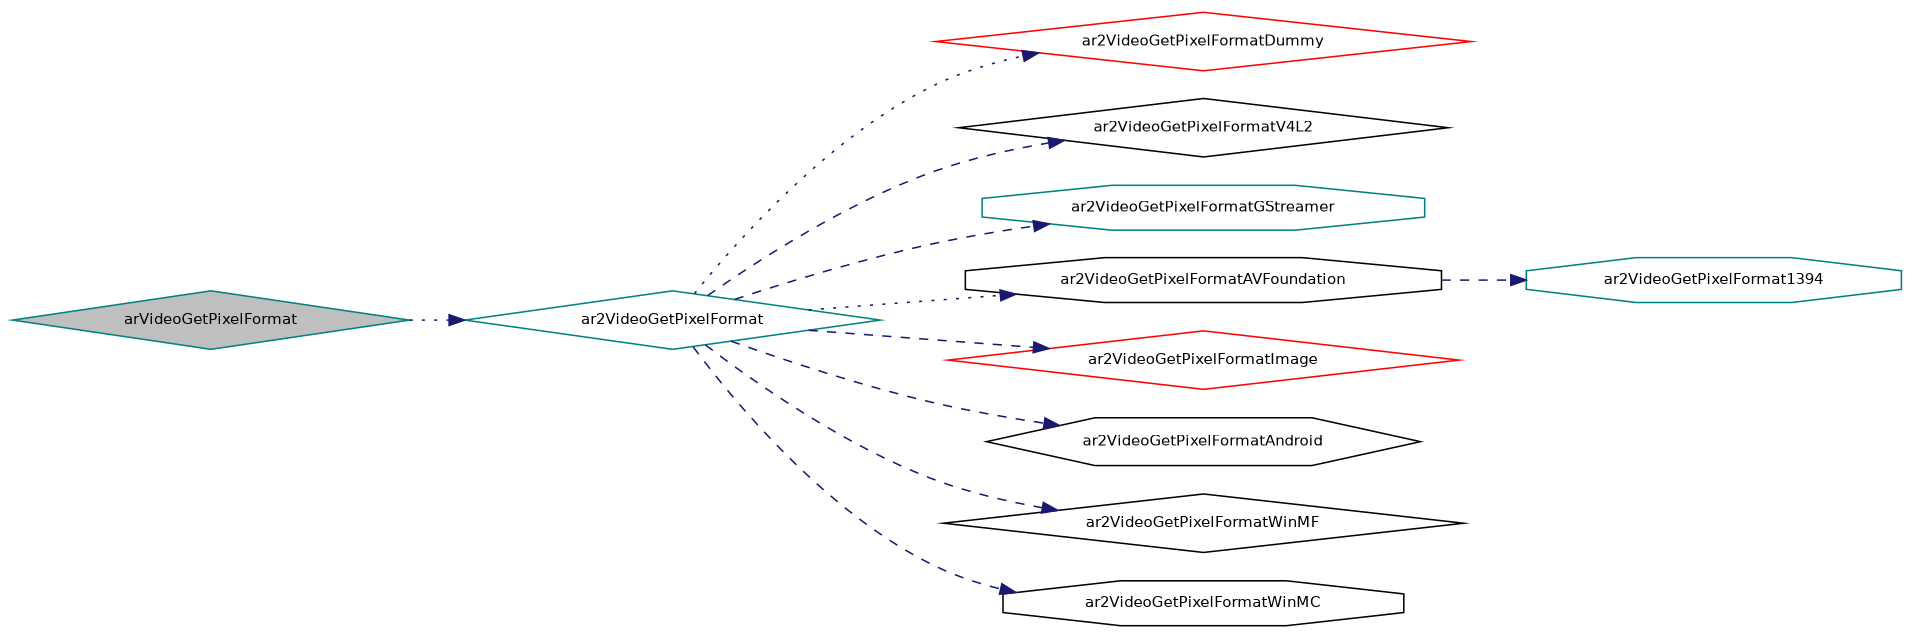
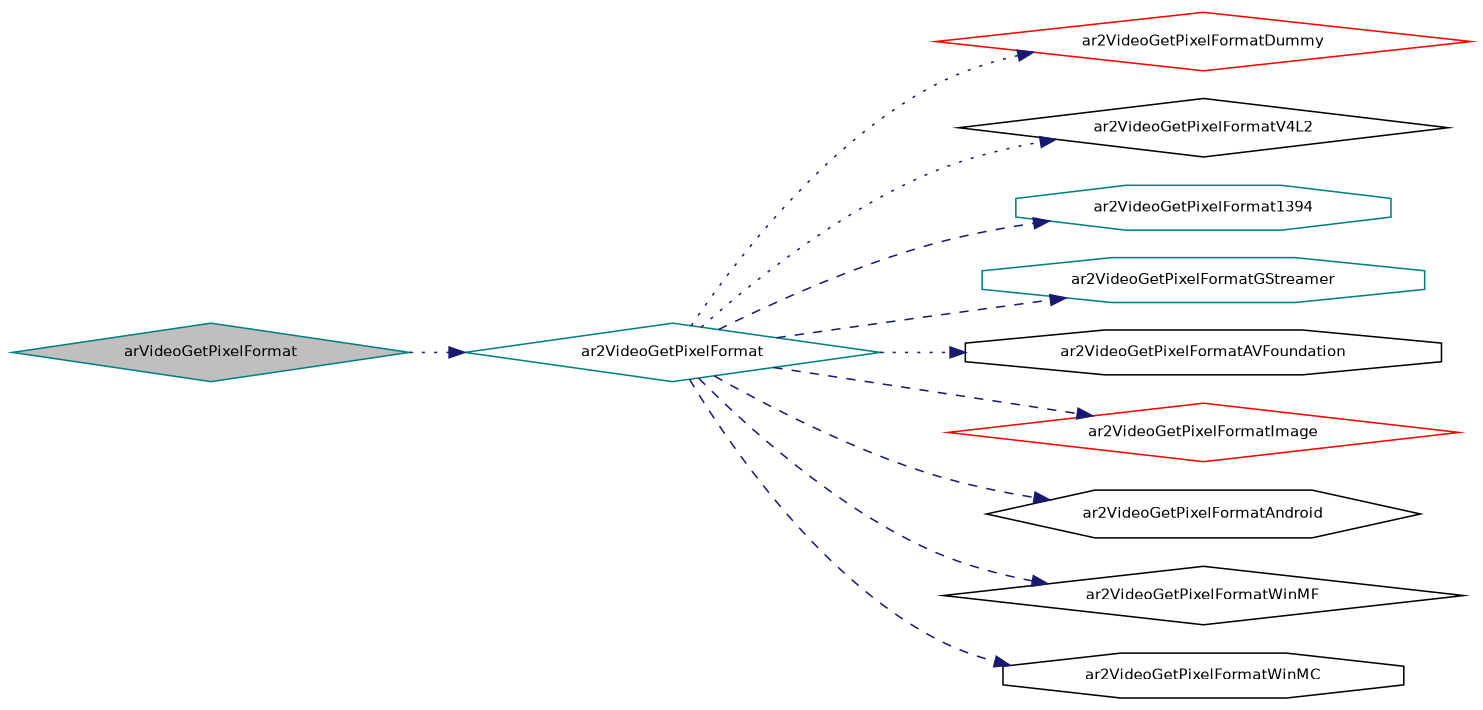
(869, 199) -> (858, 210)
(1476, 280) -> (872, 263)
